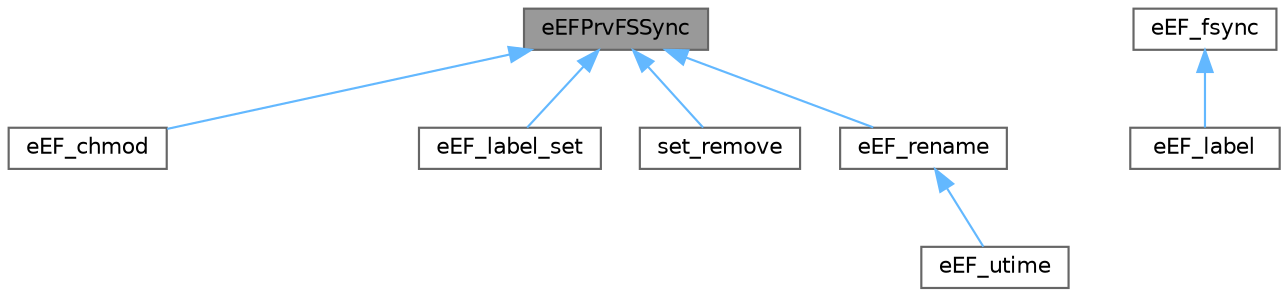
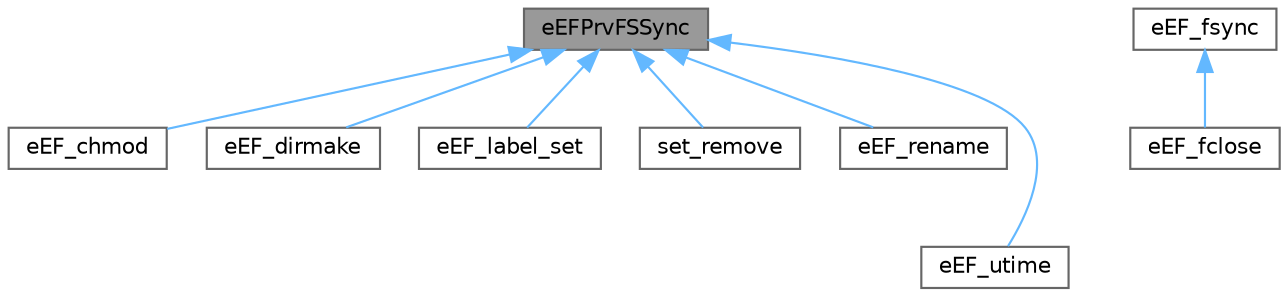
none -> (293, 148)
(1205, 148) -> (1205, 148)
(965, 217) -> (945, 84)
